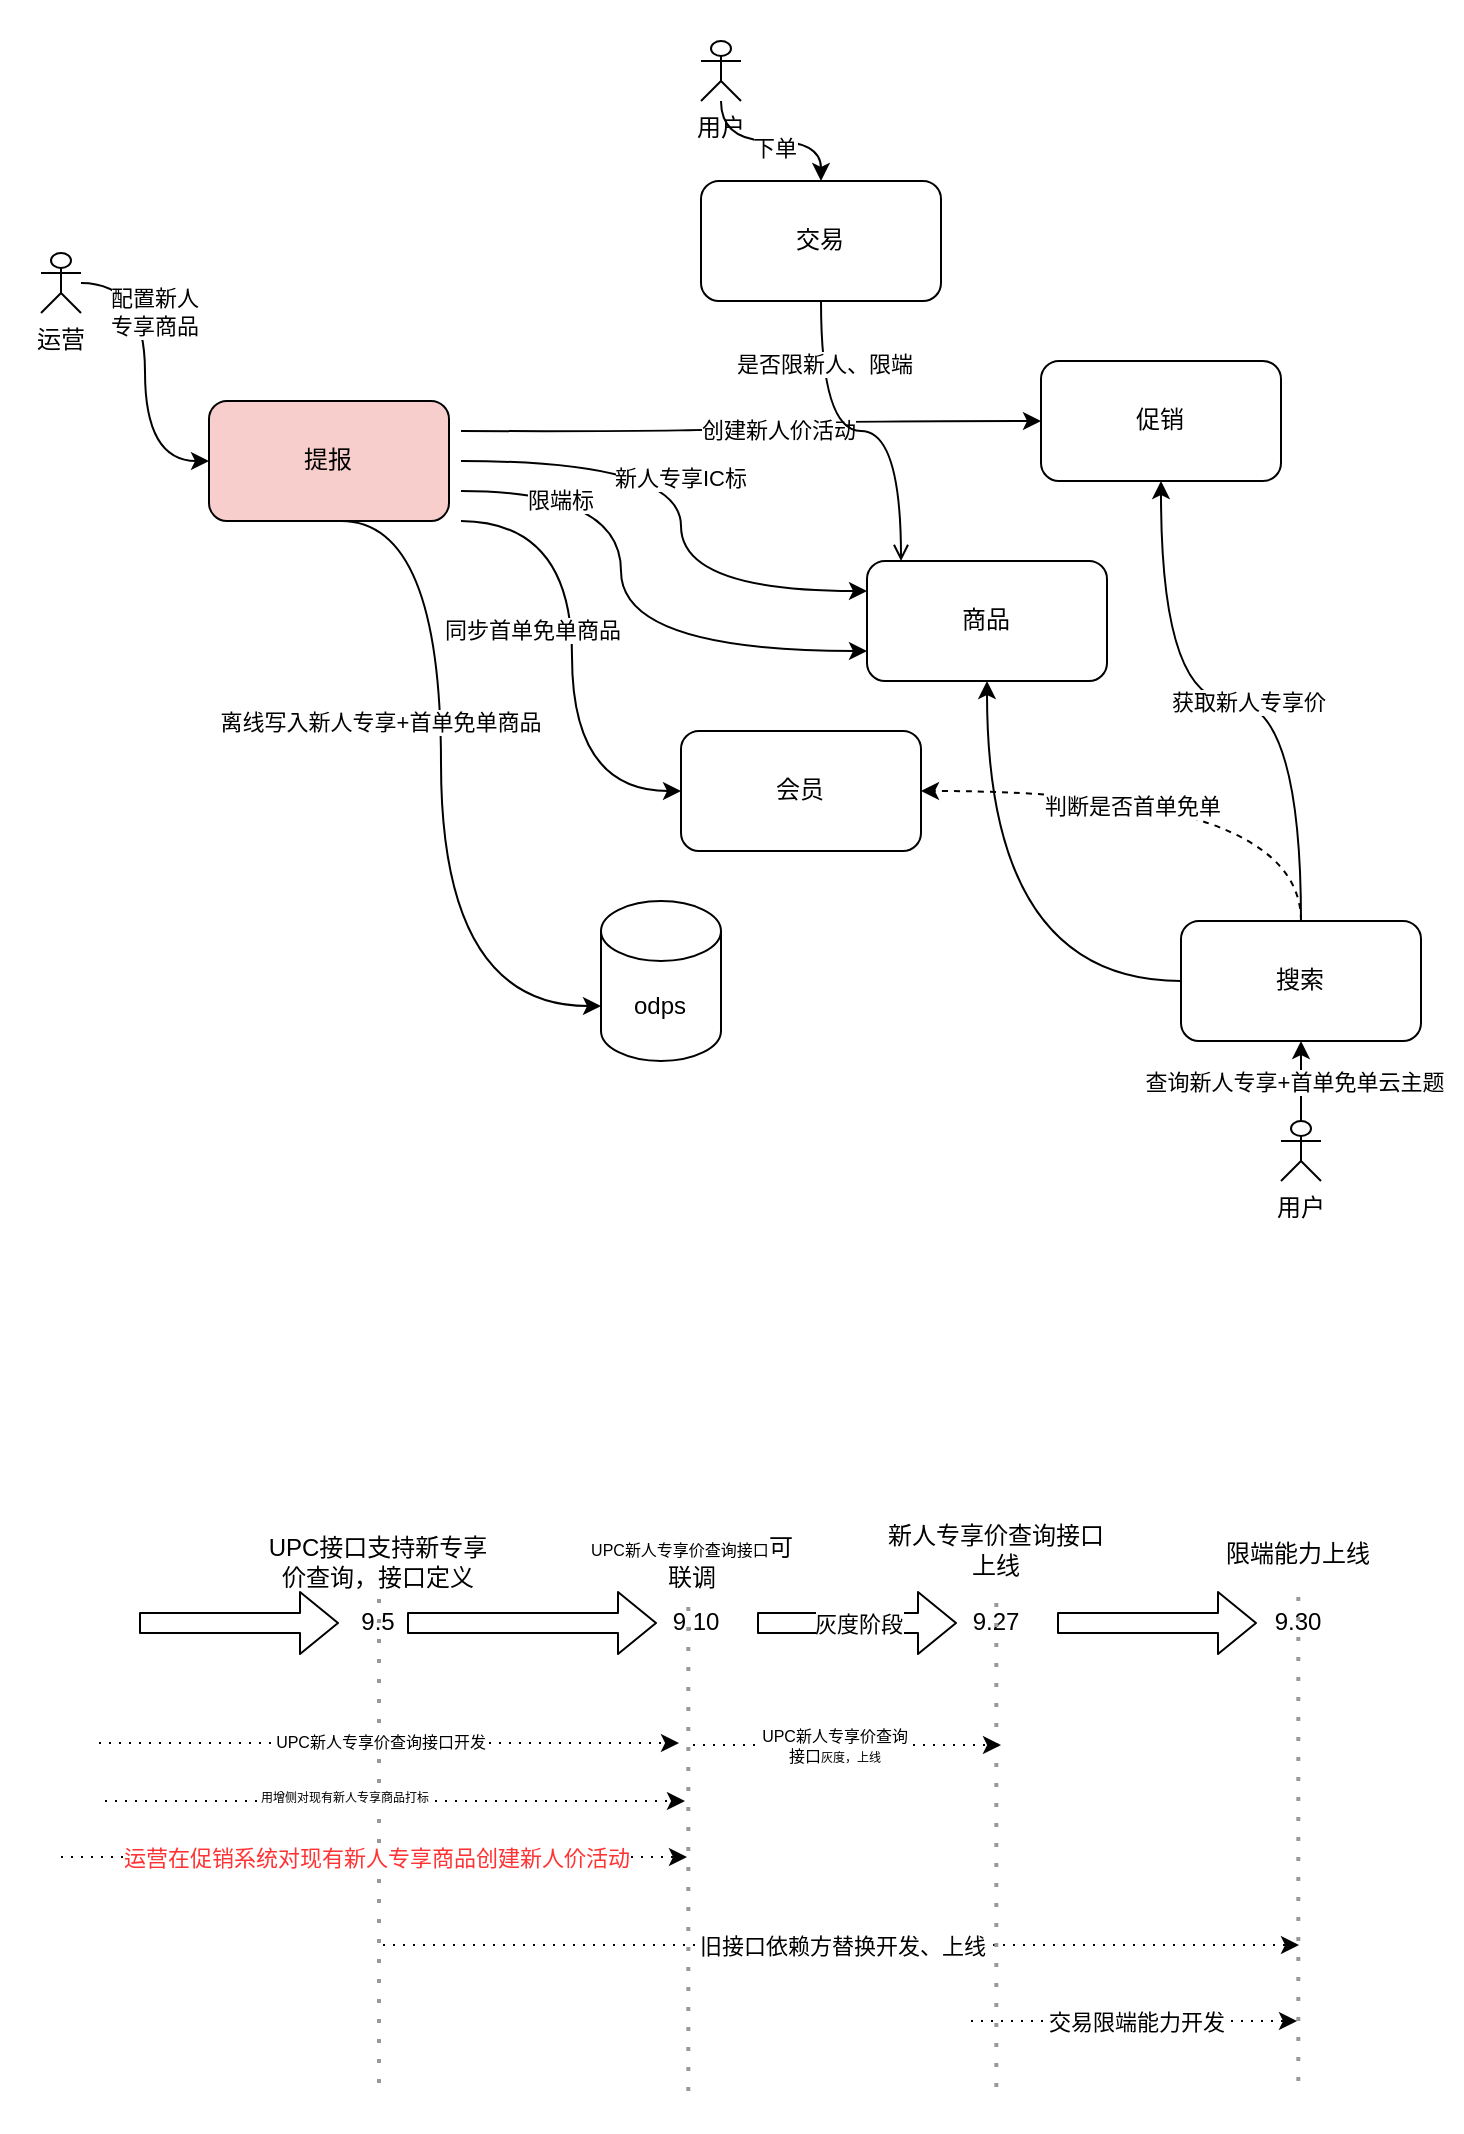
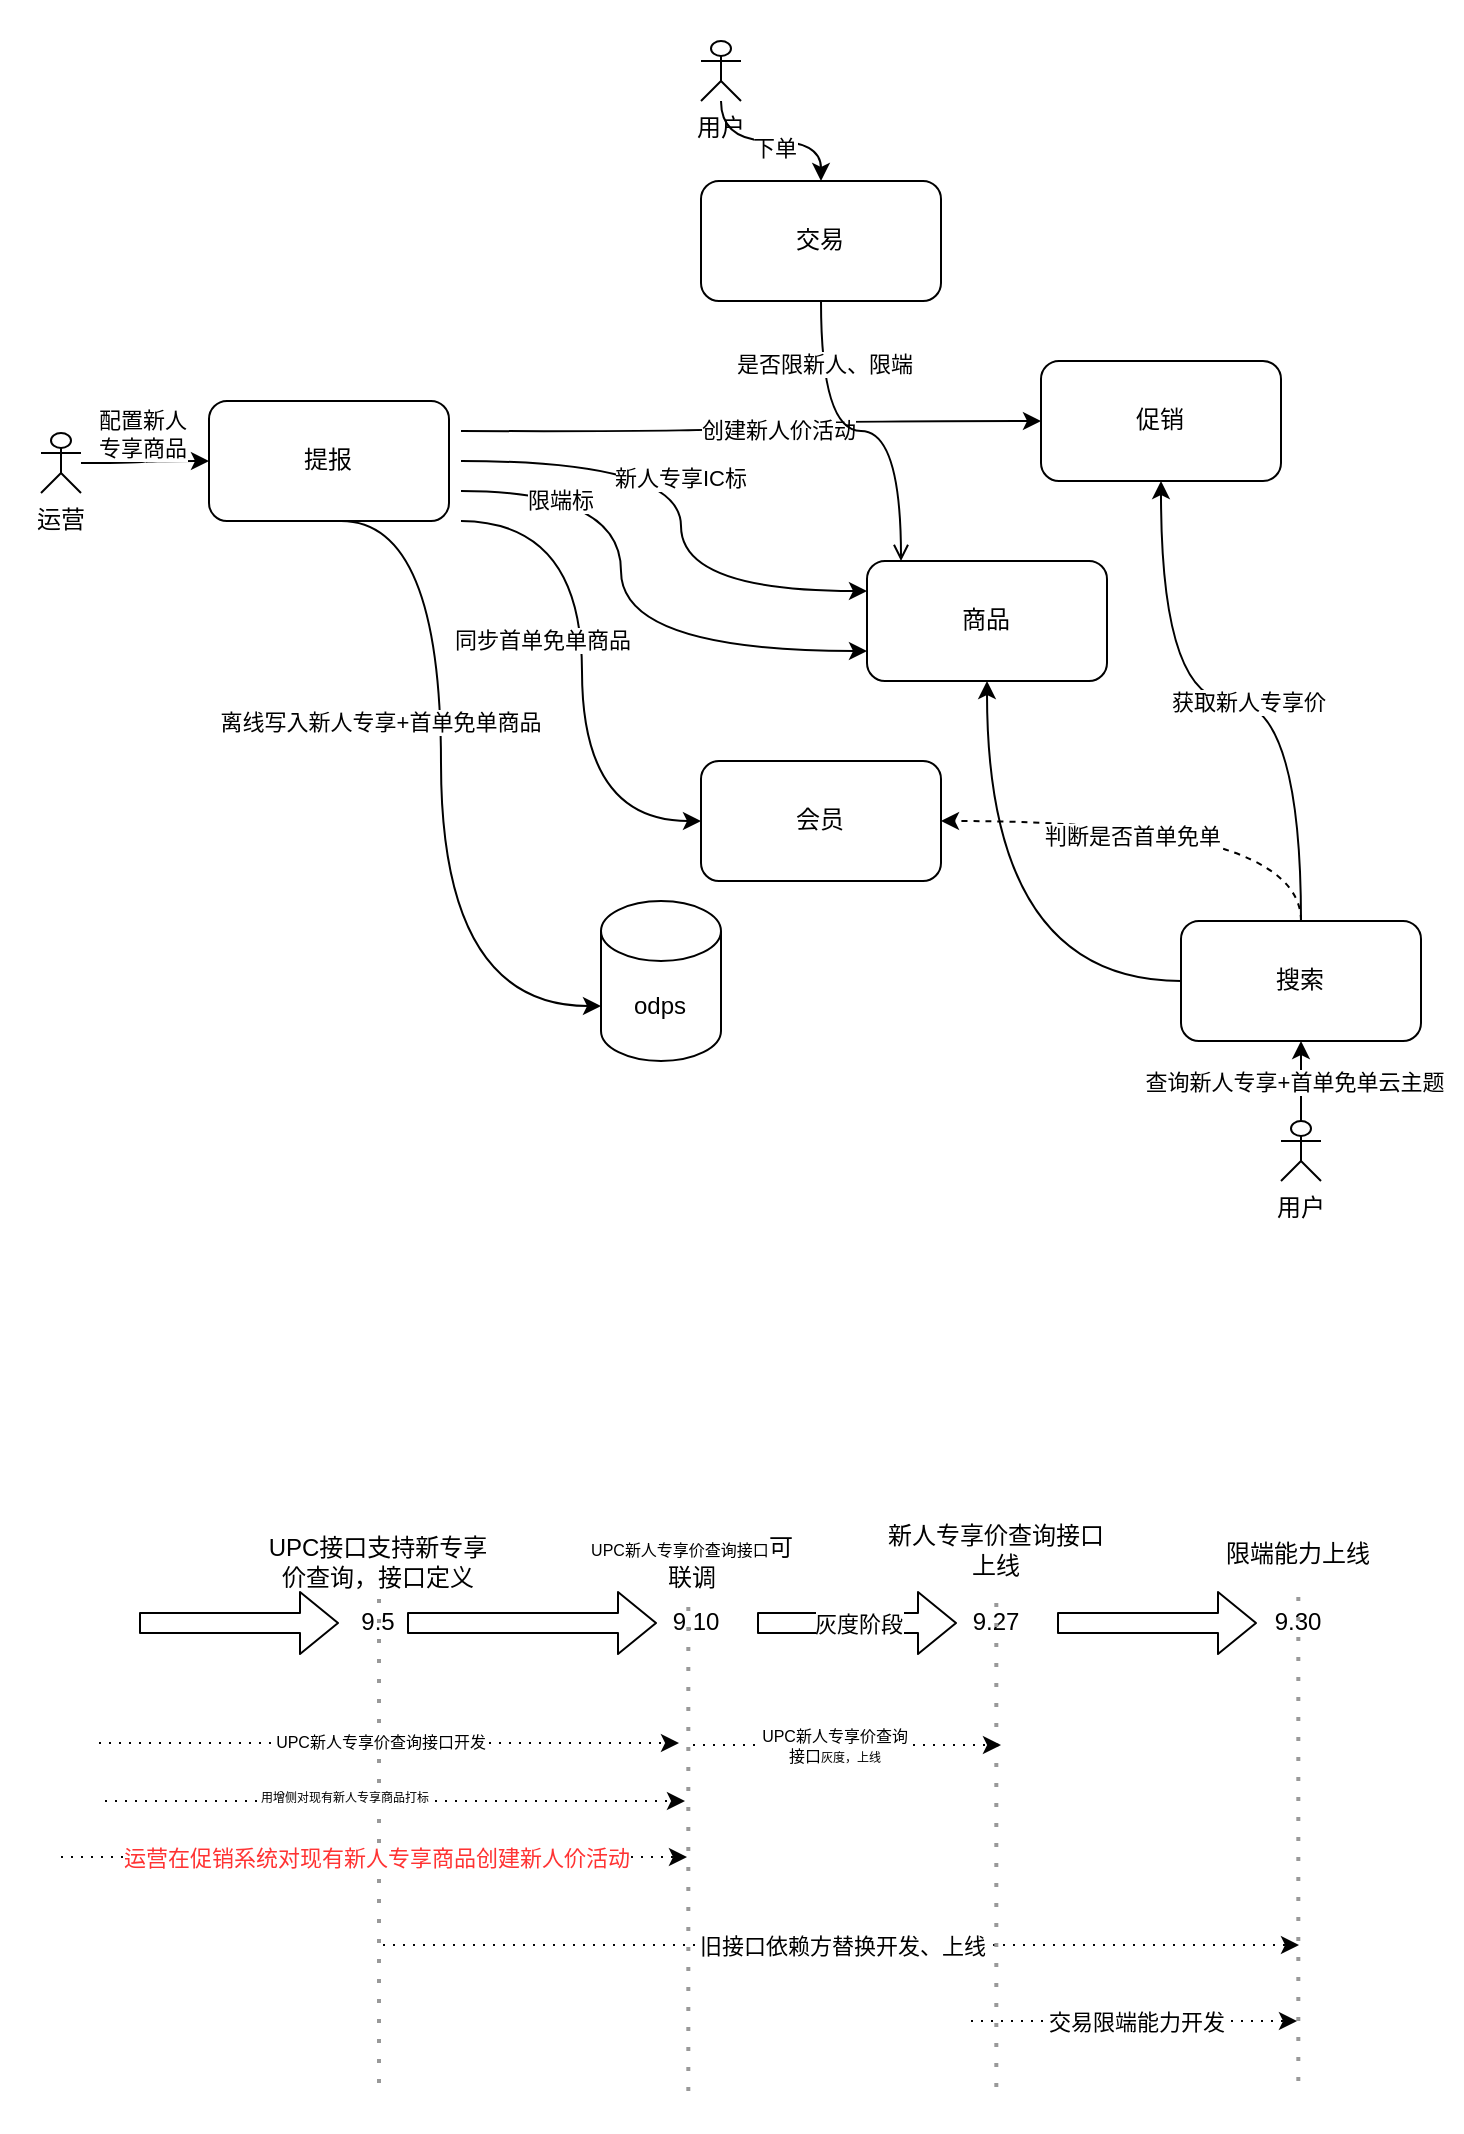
(61, 283) -> (61, 463)
(329, 461) -> (329, 461)
(801, 791) -> (821, 821)
